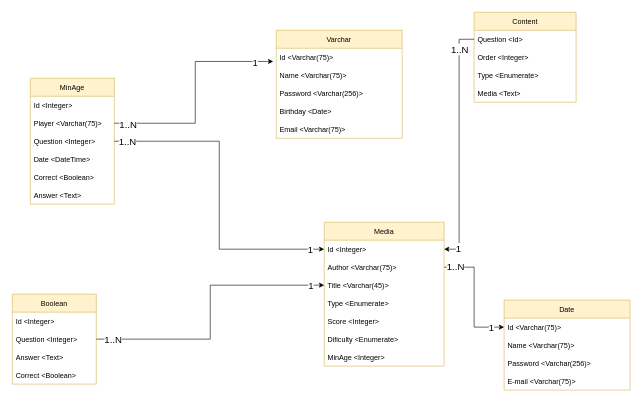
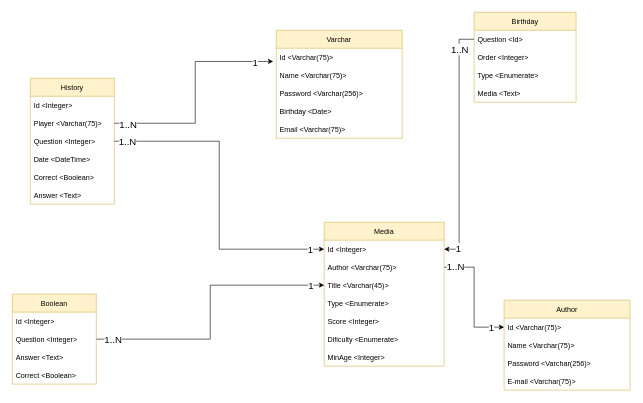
(525, 22) -> (525, 22)
(72, 88) -> (72, 88)
(567, 310) -> (567, 310)
